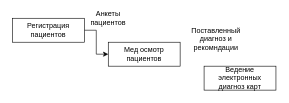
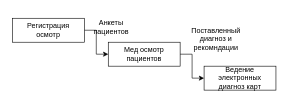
(108, 18) -> (111, 27)
(48, 30) -> (48, 30)
none -> (191, 54)
